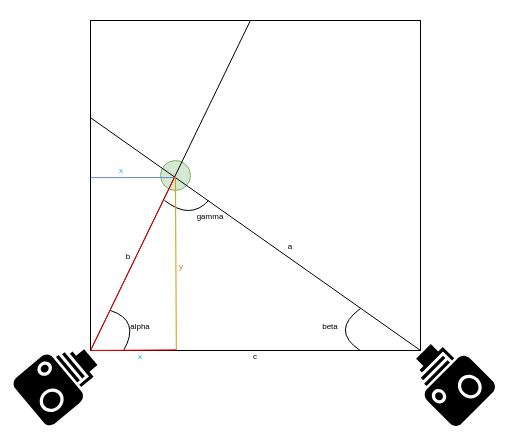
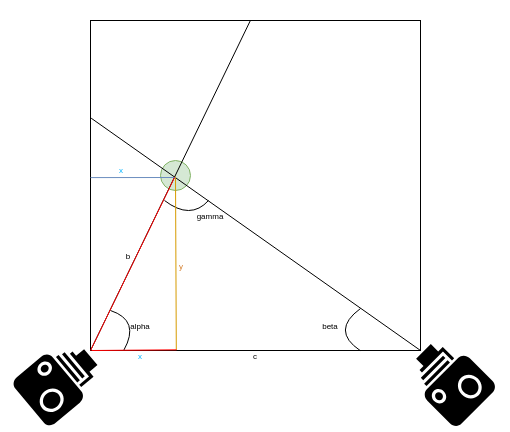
(291, 246) -> none
